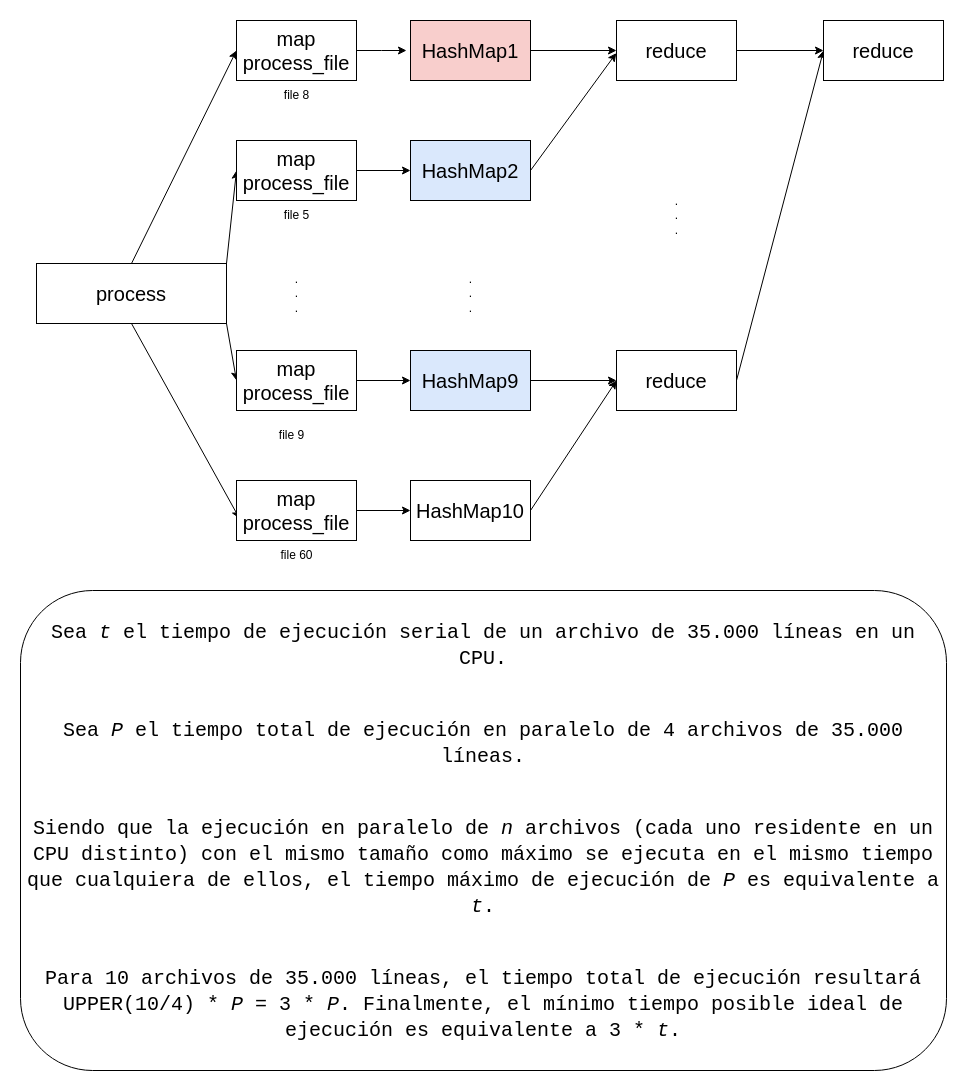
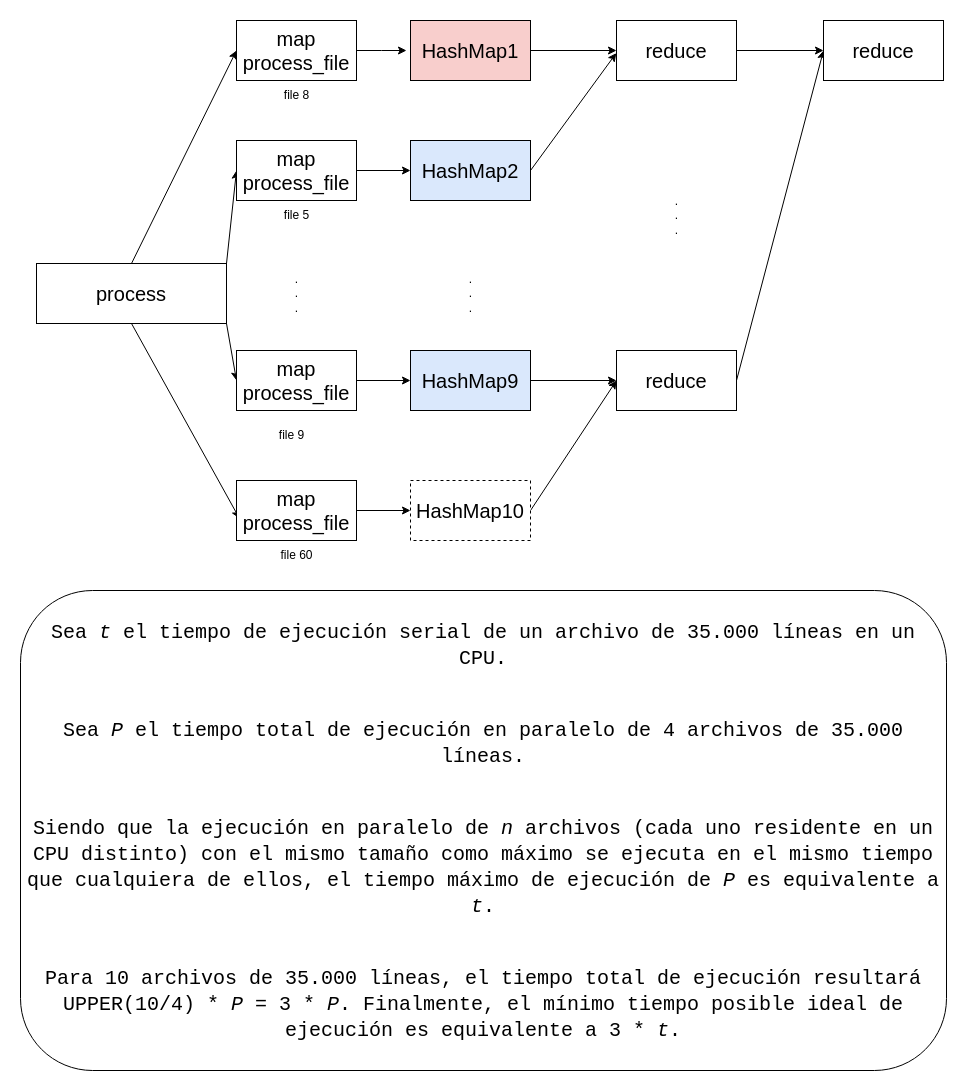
(471, 511) -> (471, 511)
